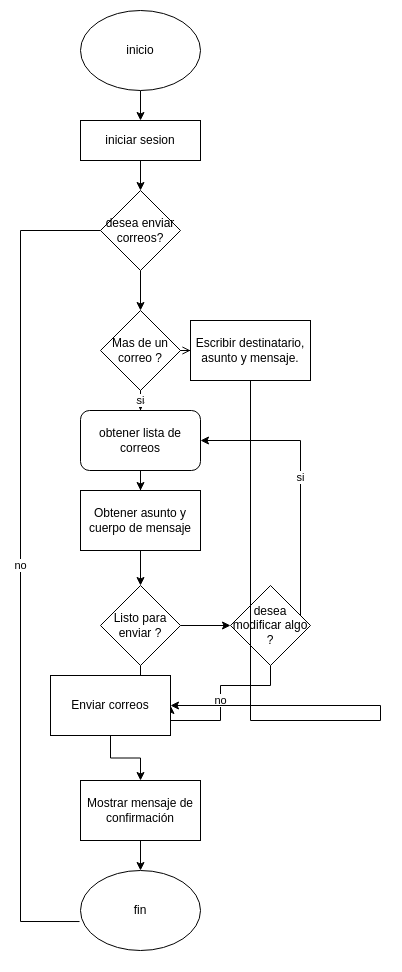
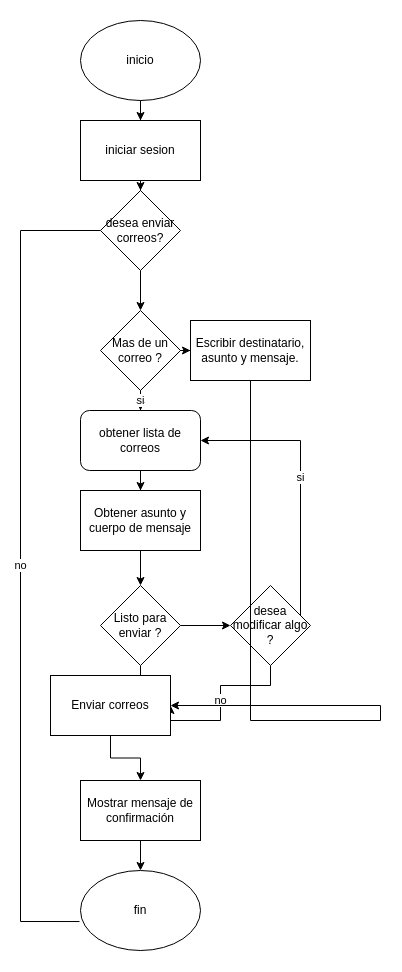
(141, 51) -> (141, 61)
(141, 141) -> (141, 151)
(184, 351) -> (182, 351)
